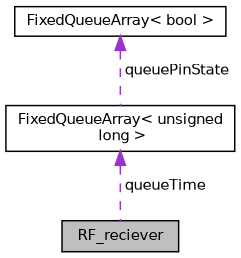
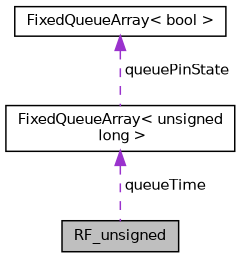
(120, 236) -> (120, 236)
